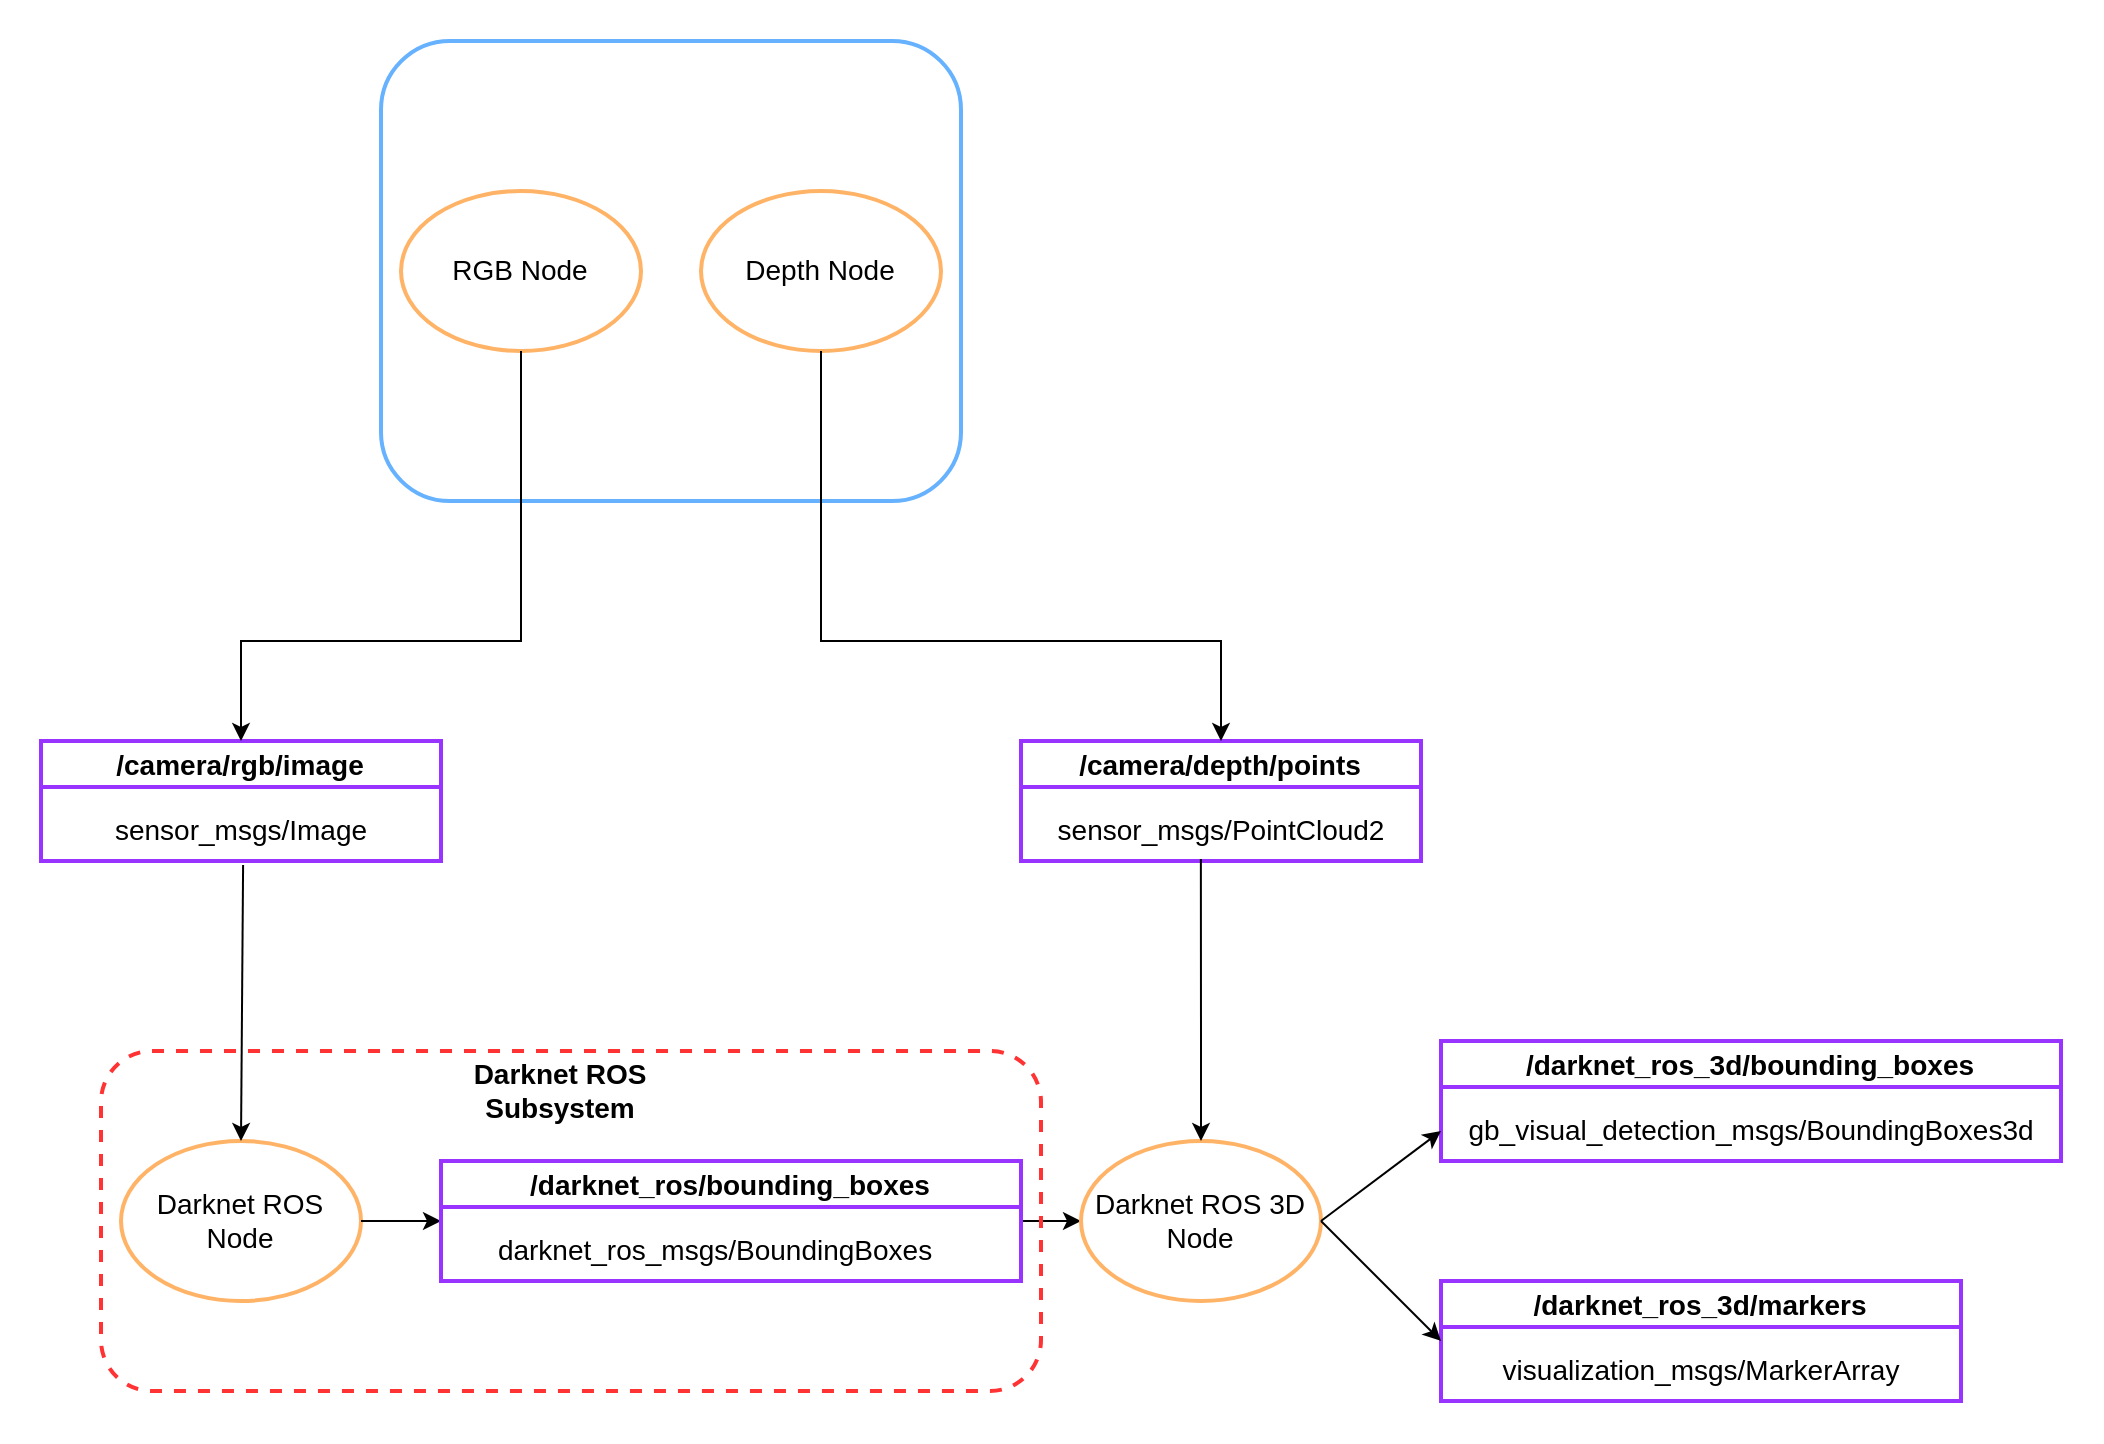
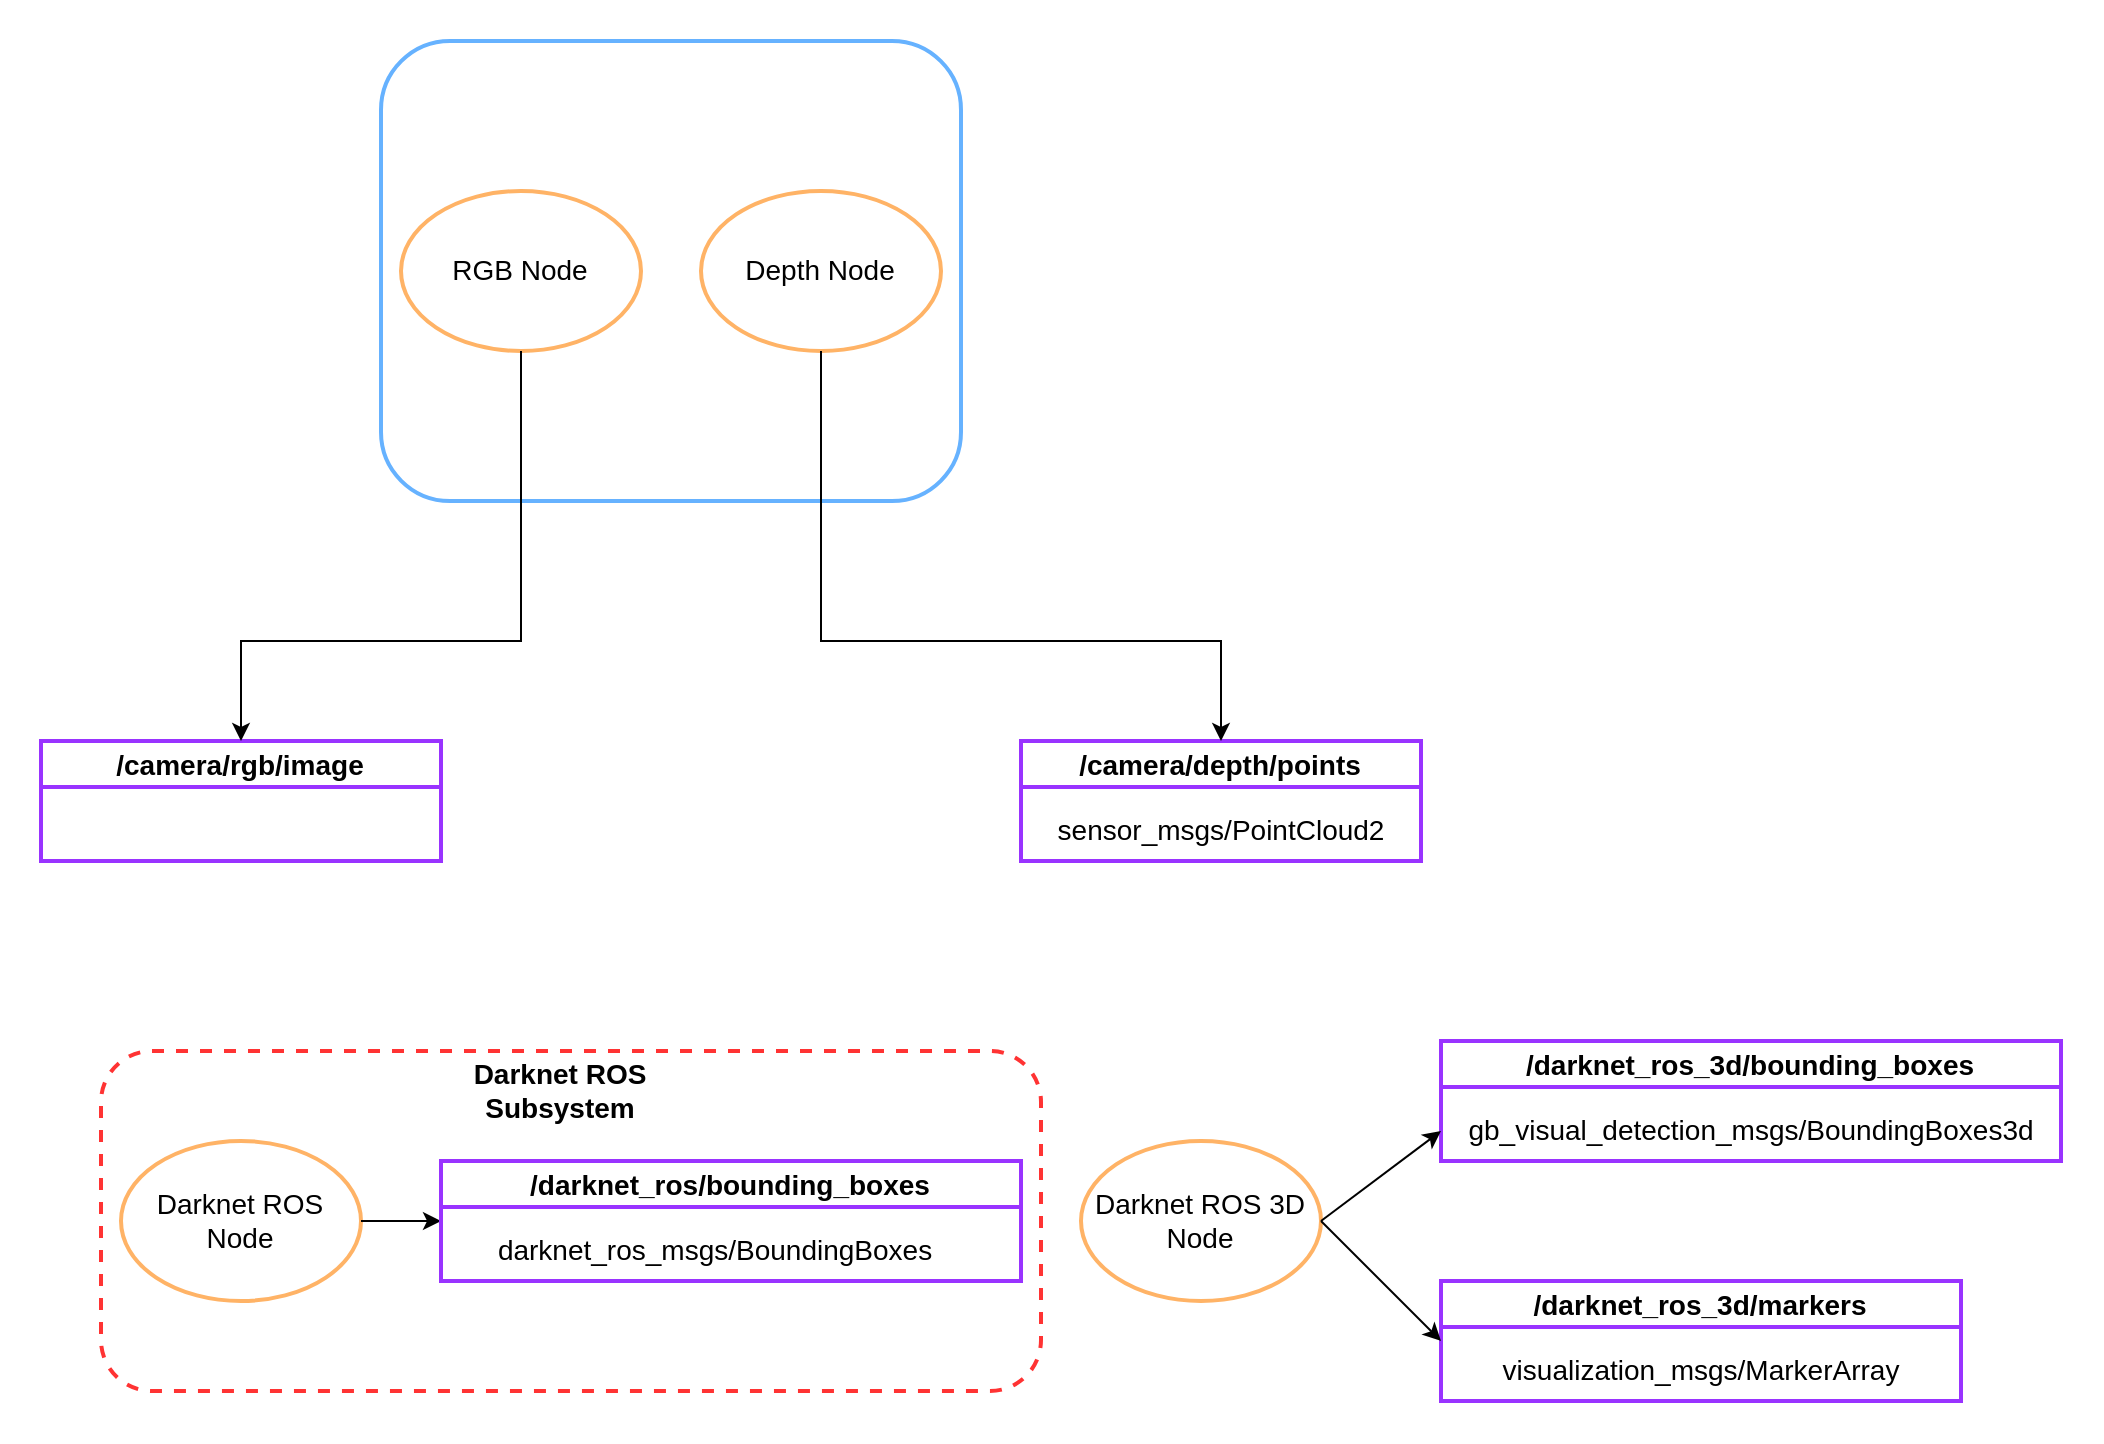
(241, 831) -> none
(242, 996) -> none
(1201, 997) -> none
(1046, 1221) -> none
